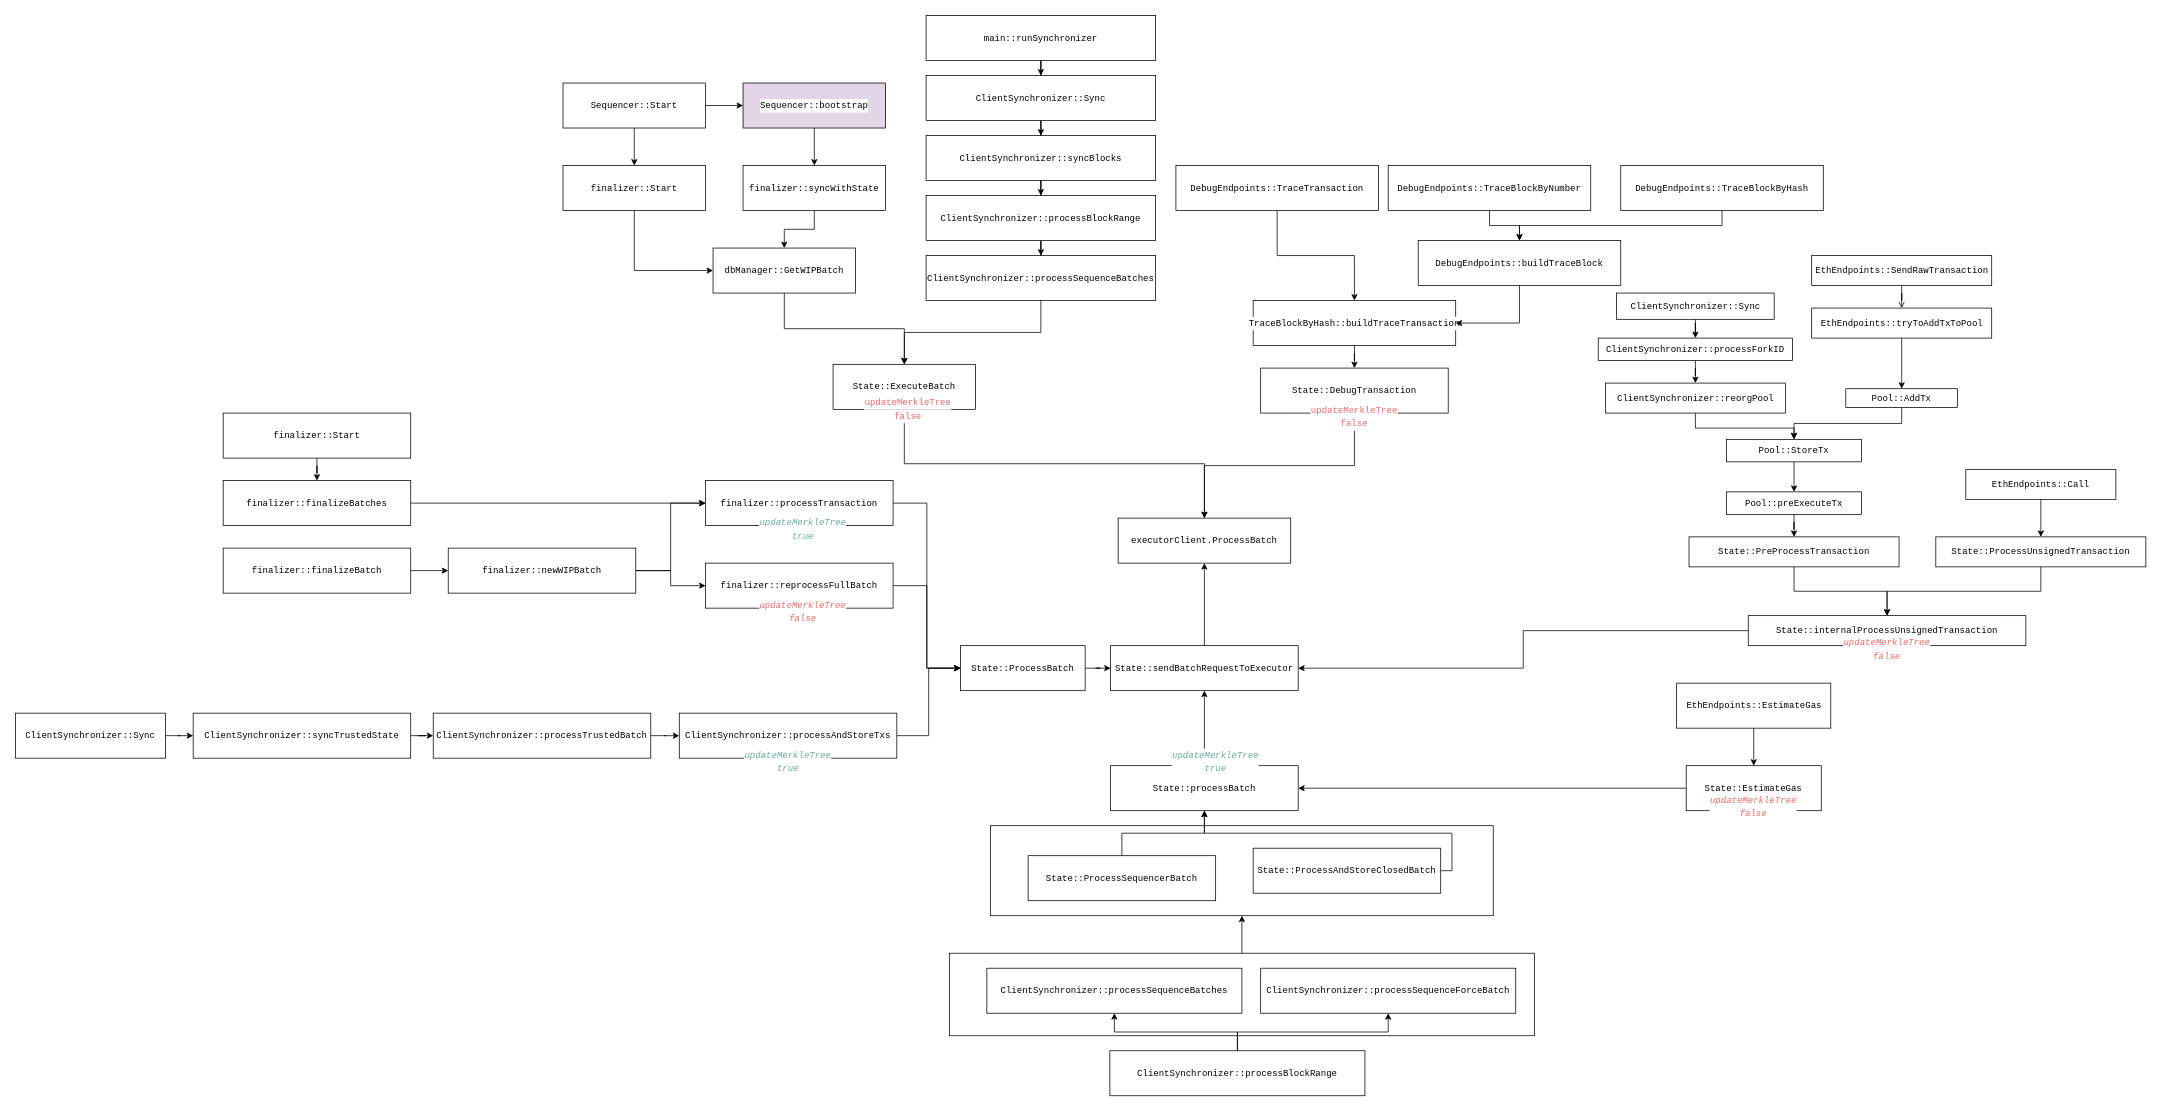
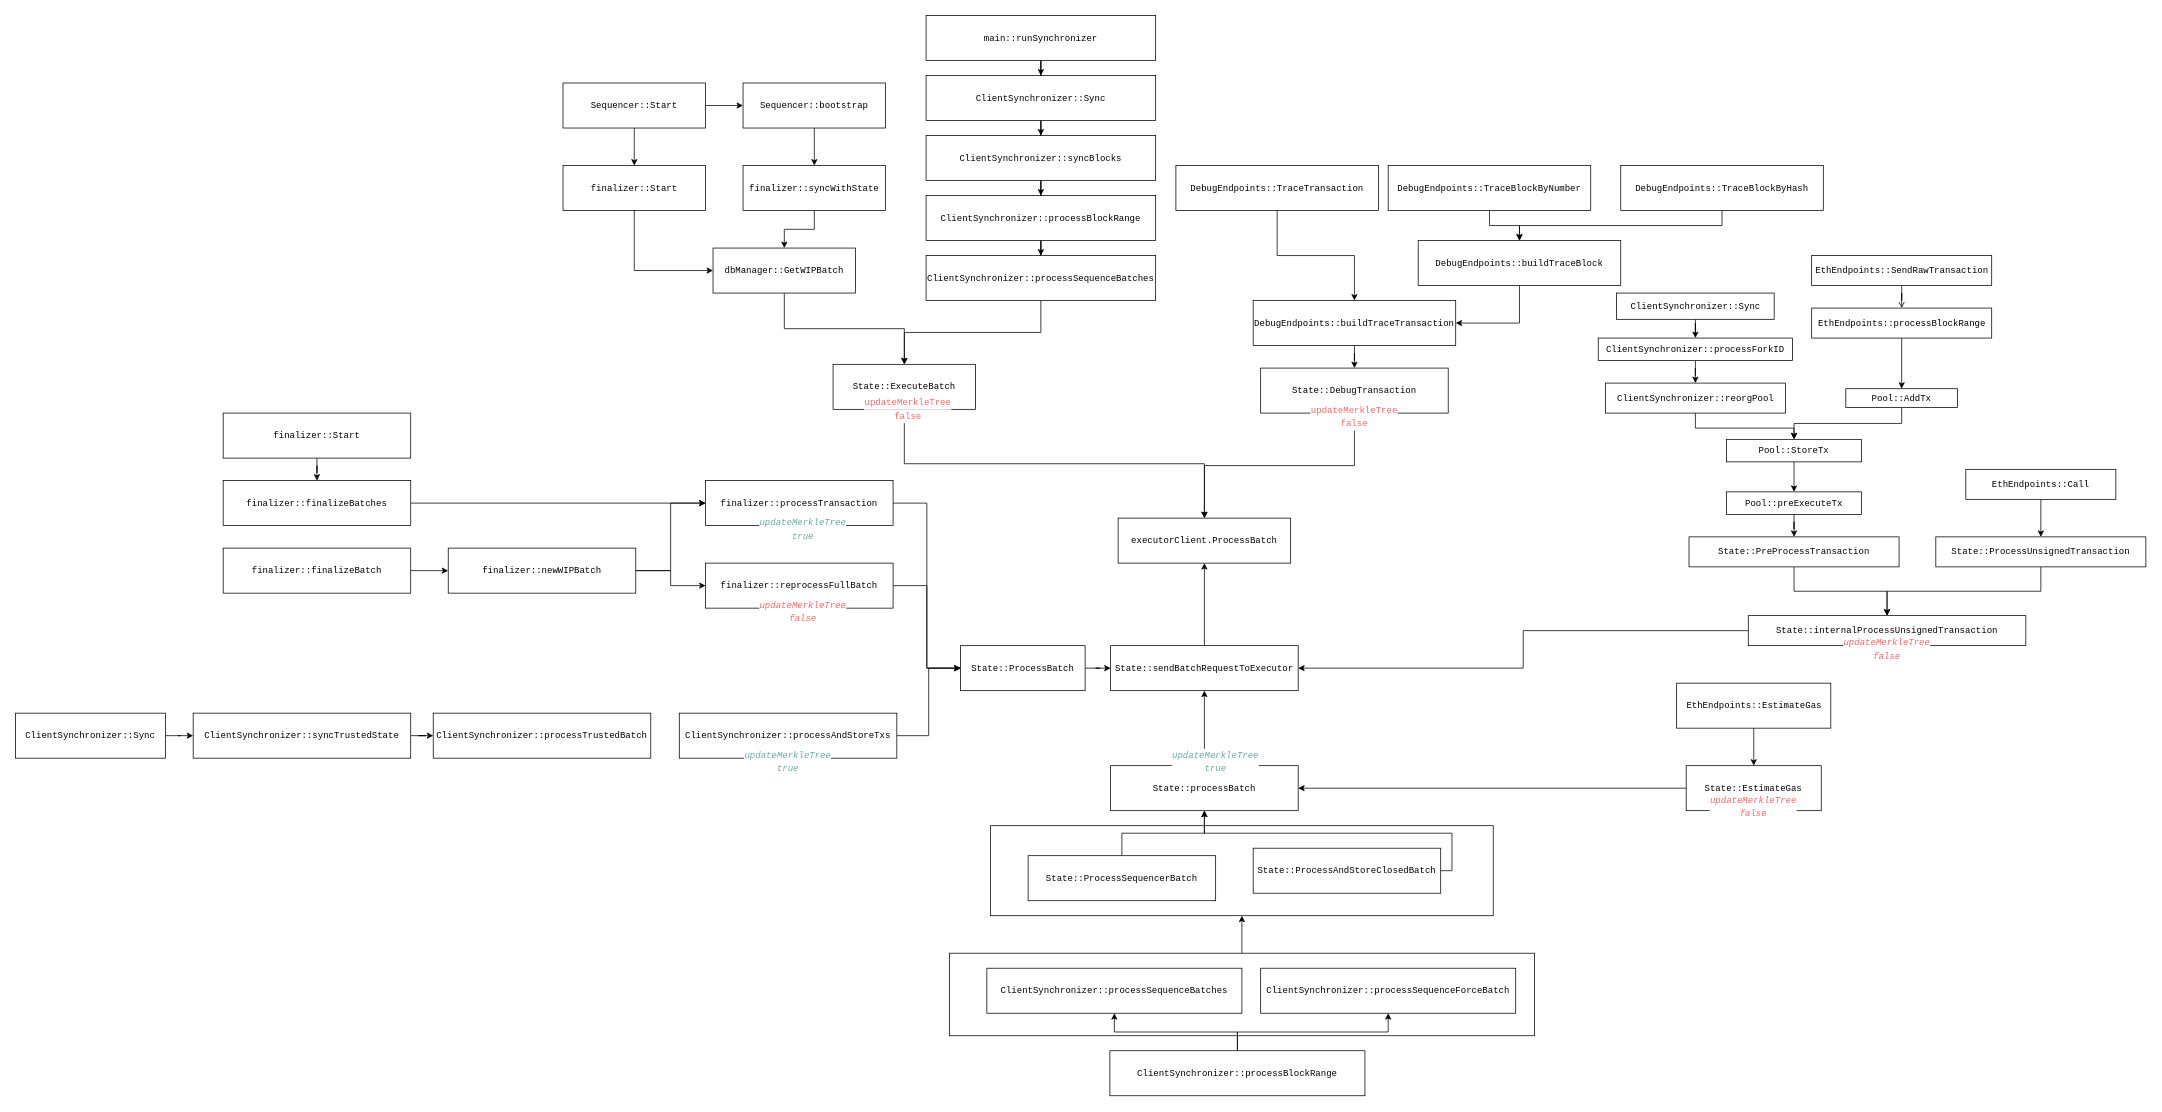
(814, 105) -> (814, 105)
(1354, 323) -> (1354, 323)
(1902, 323) -> (1902, 323)
(664, 735) -> none
